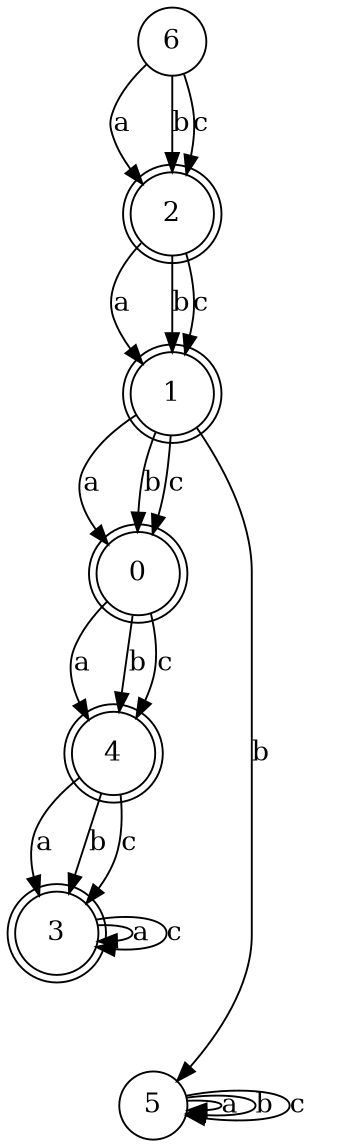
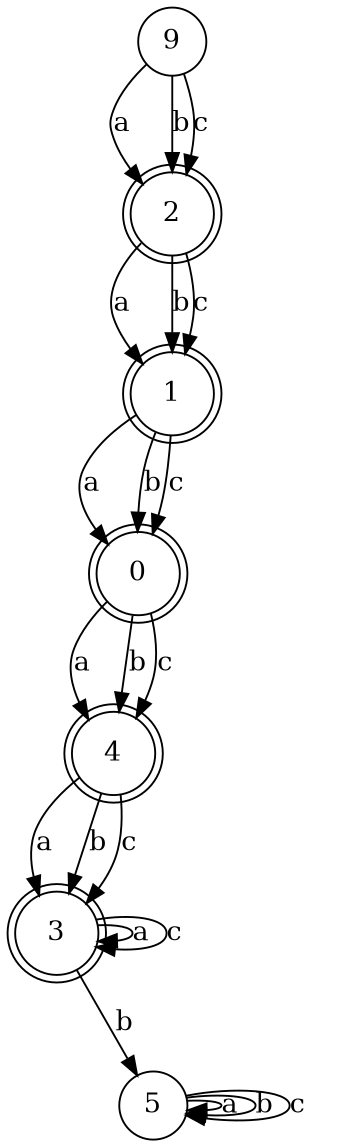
(172, 42) -> (172, 42)
(252, 750) -> (102, 1014)
